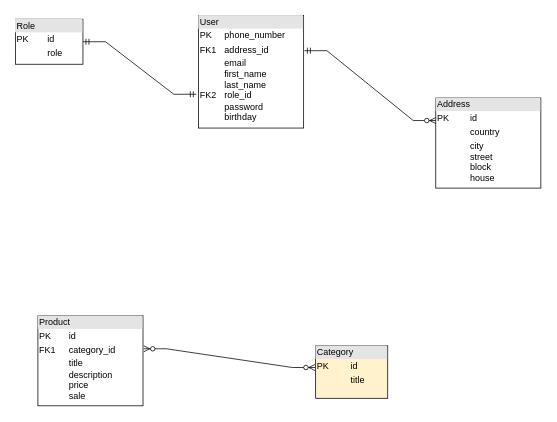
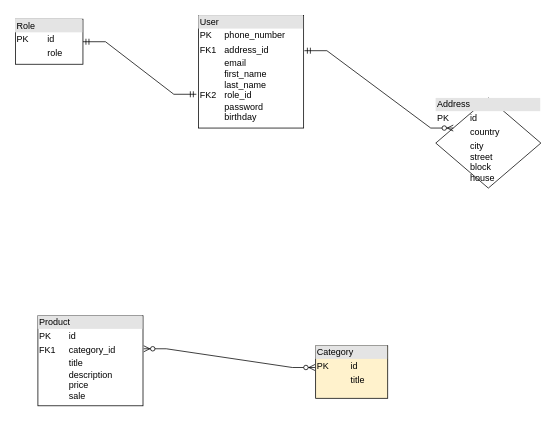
(488, 143) -> (488, 143)
